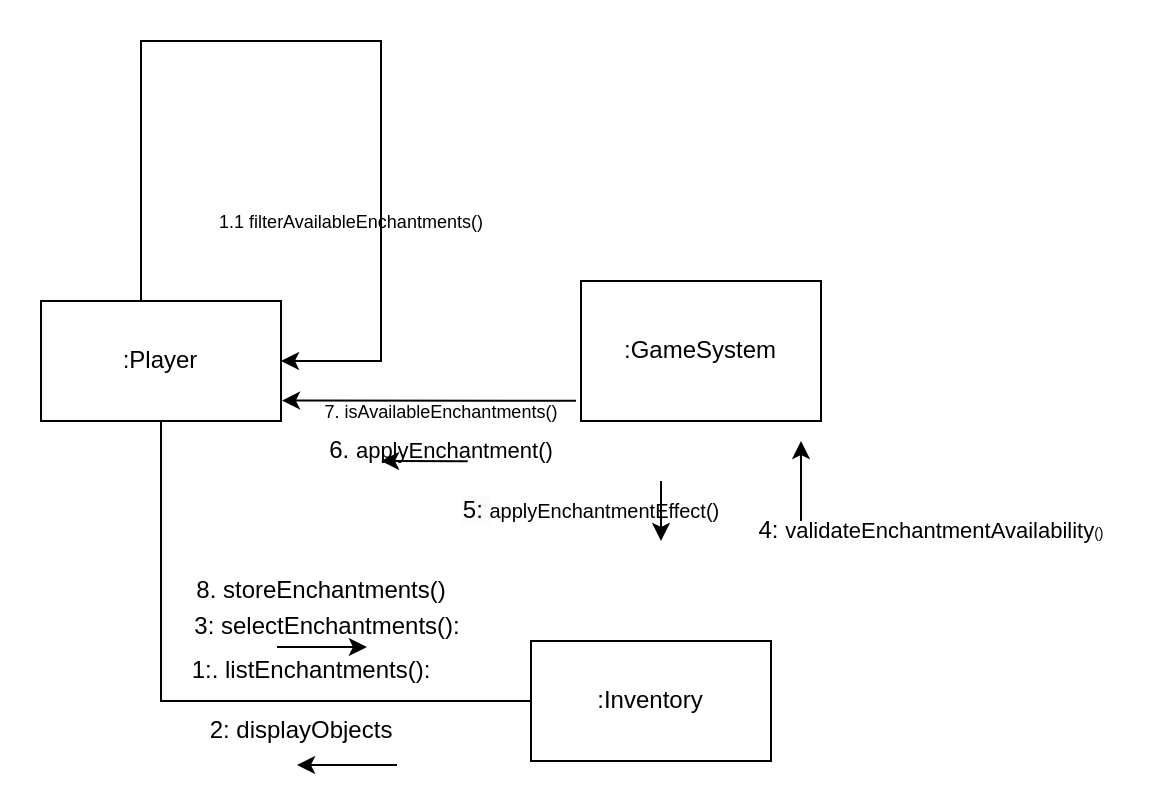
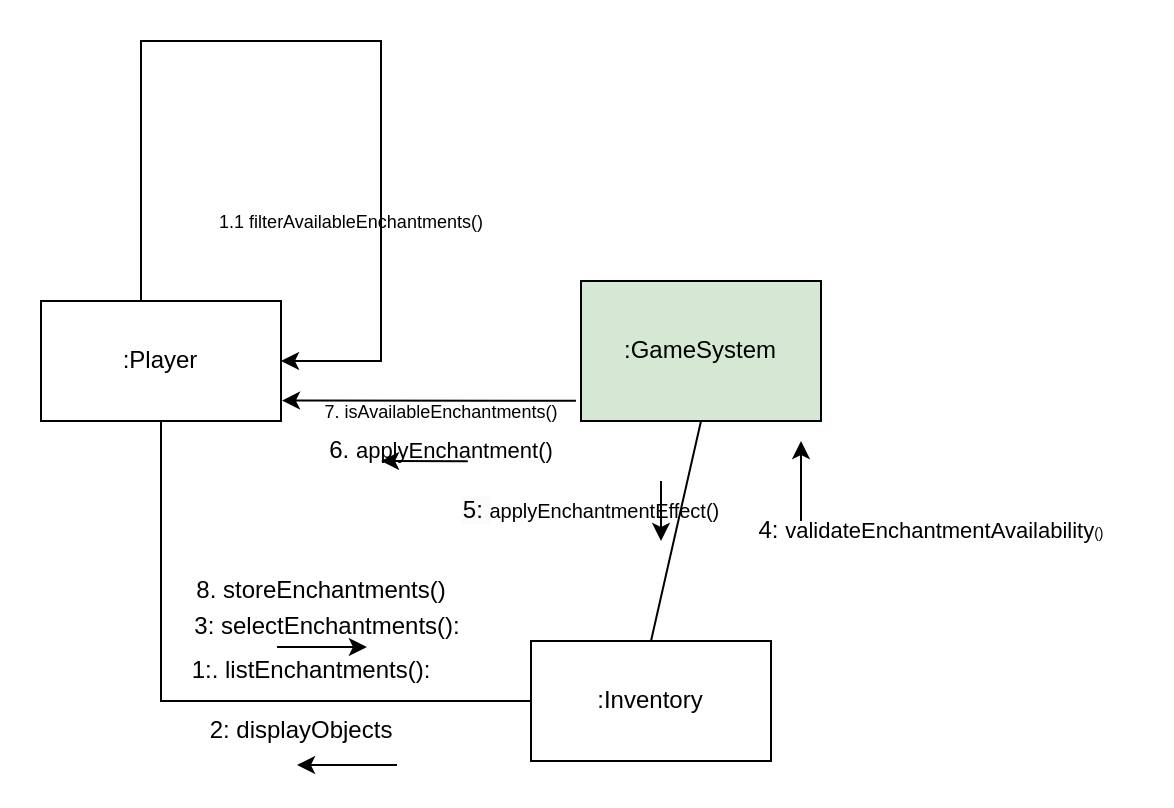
(701, 351) -> (701, 351)
none -> (676, 531)
